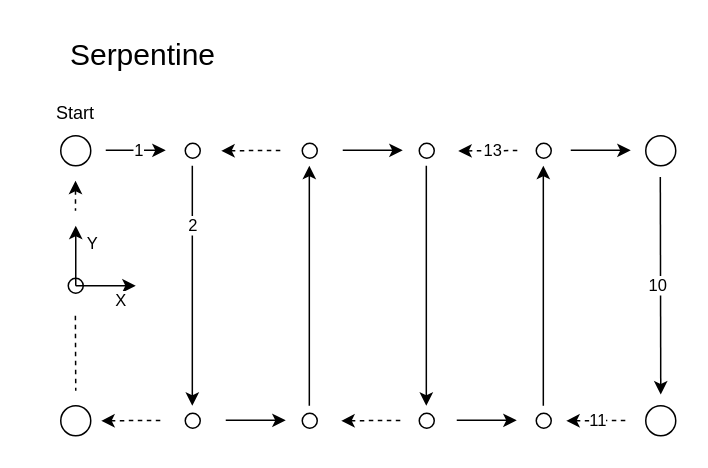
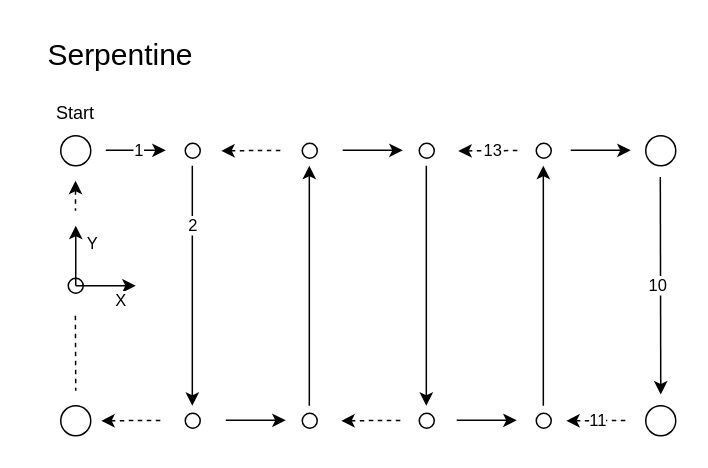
(143, 53) -> (121, 53)
